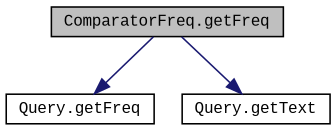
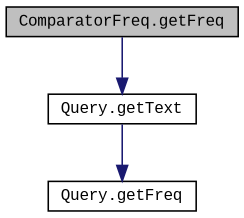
(130, 60) -> (122, 145)
